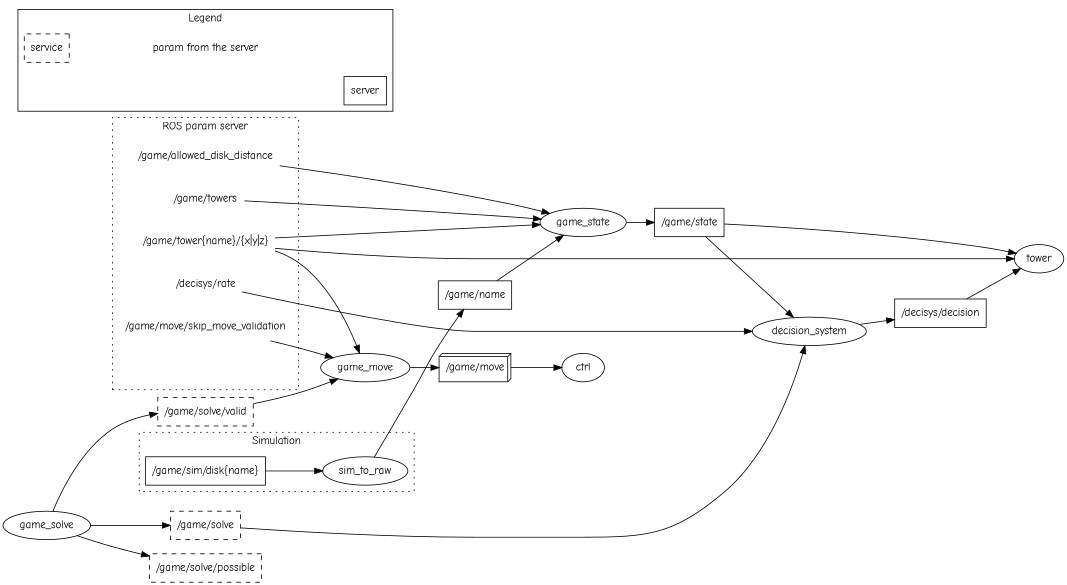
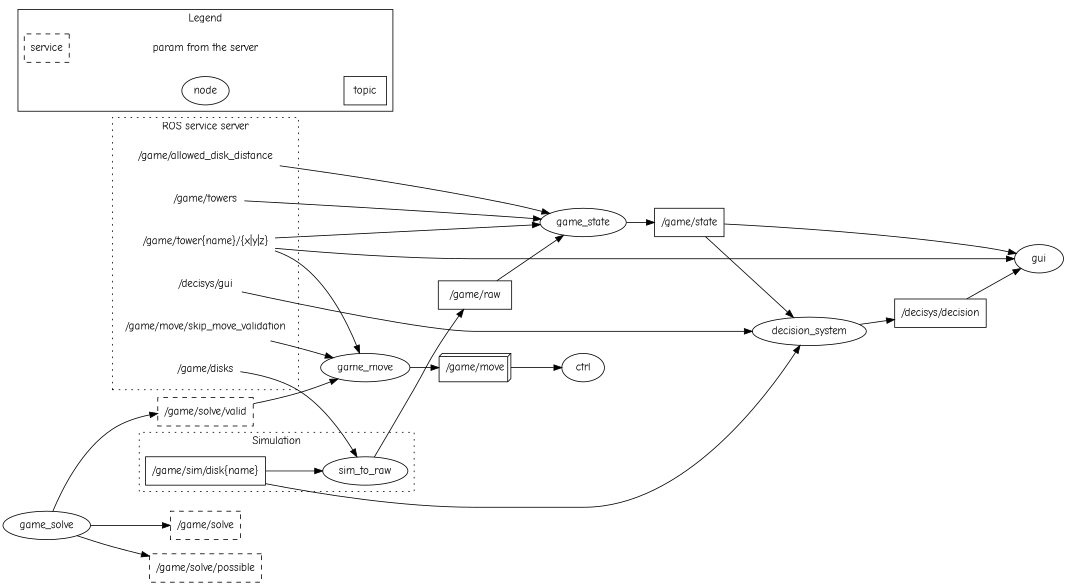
none -> (206, 91)
(365, 91) -> (365, 91)
(206, 127) -> (206, 127)
(1039, 259) -> (1039, 259)
(206, 284) -> (206, 284)
(475, 295) -> (475, 295)
none -> (206, 369)
(569, 537) -> (560, 507)
